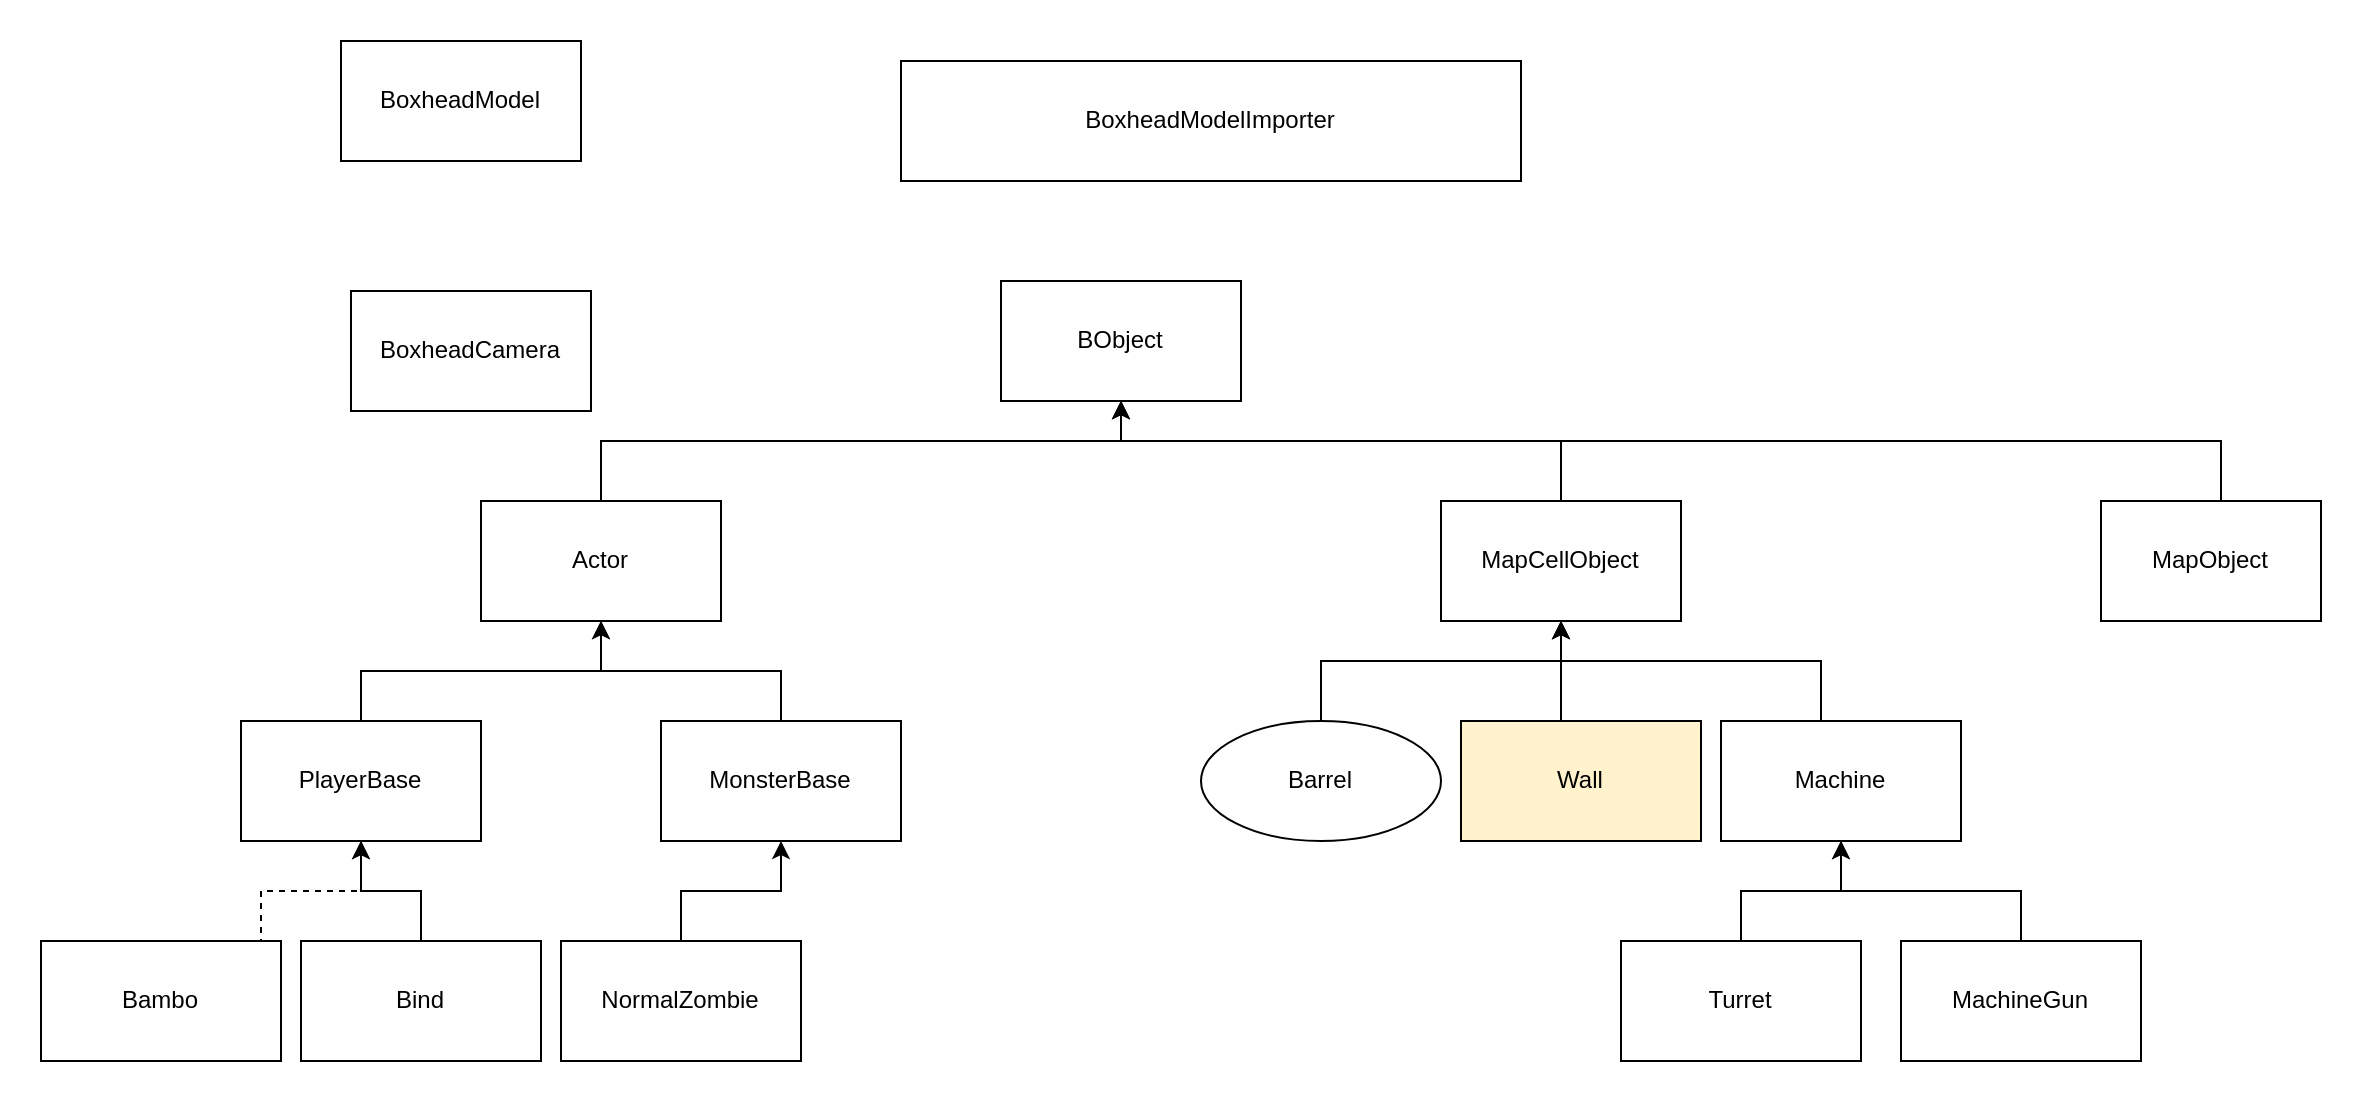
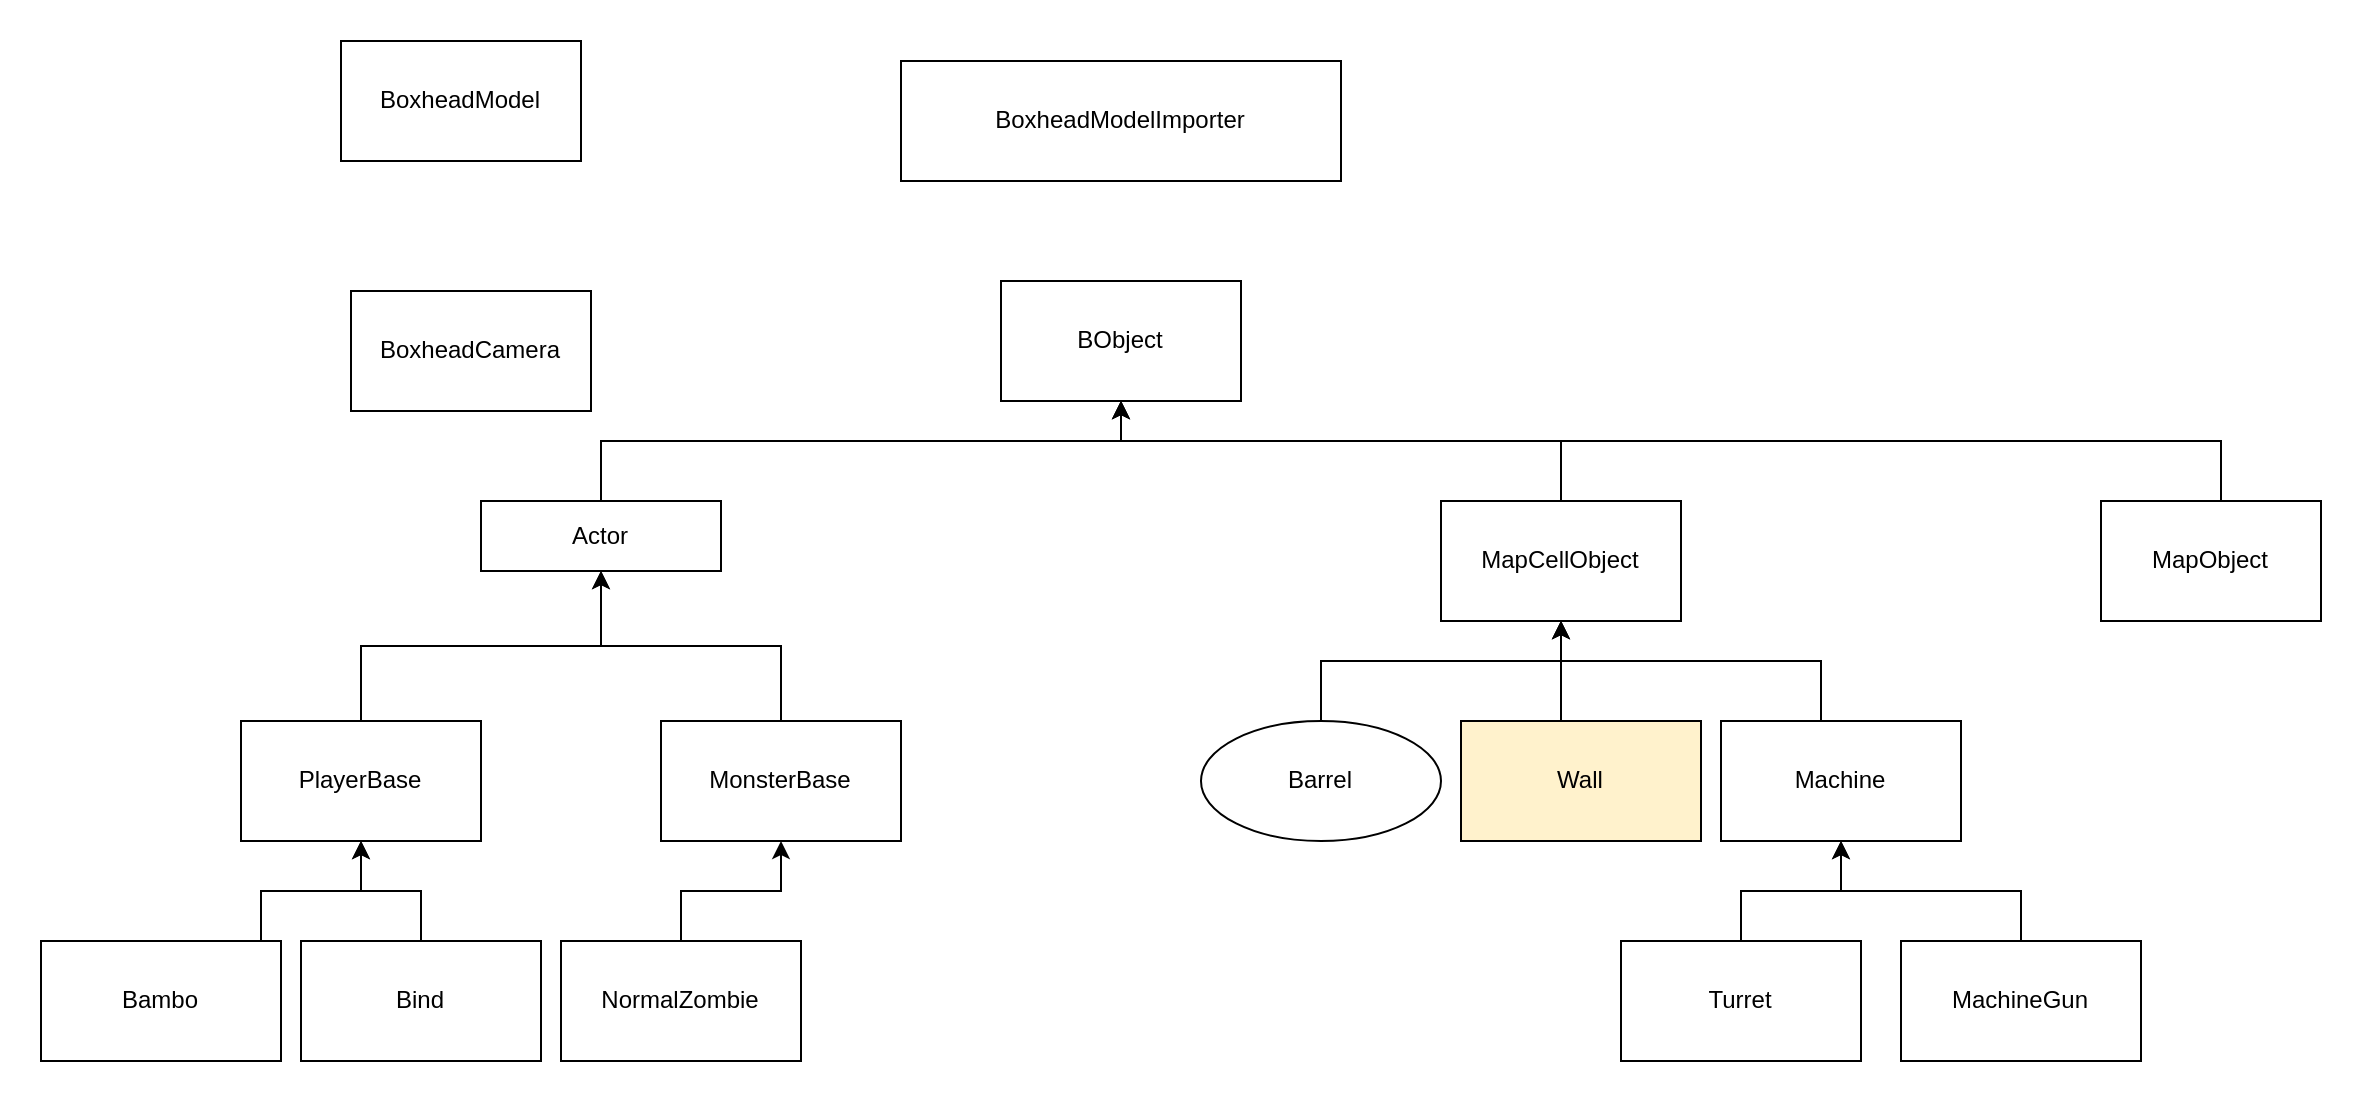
(1211, 121) -> (1121, 121)
(601, 561) -> (601, 536)
(284, 891) -> (284, 891)
